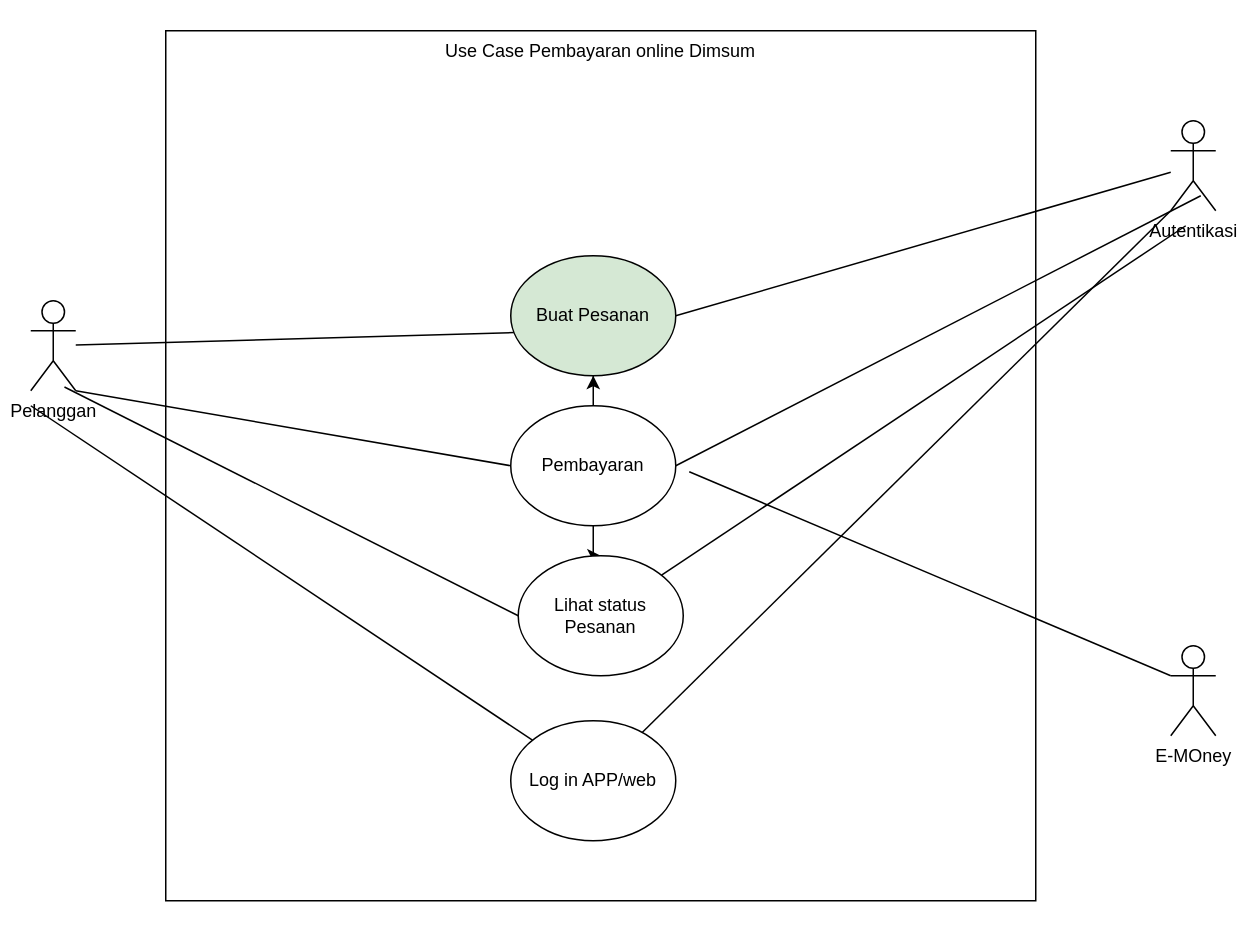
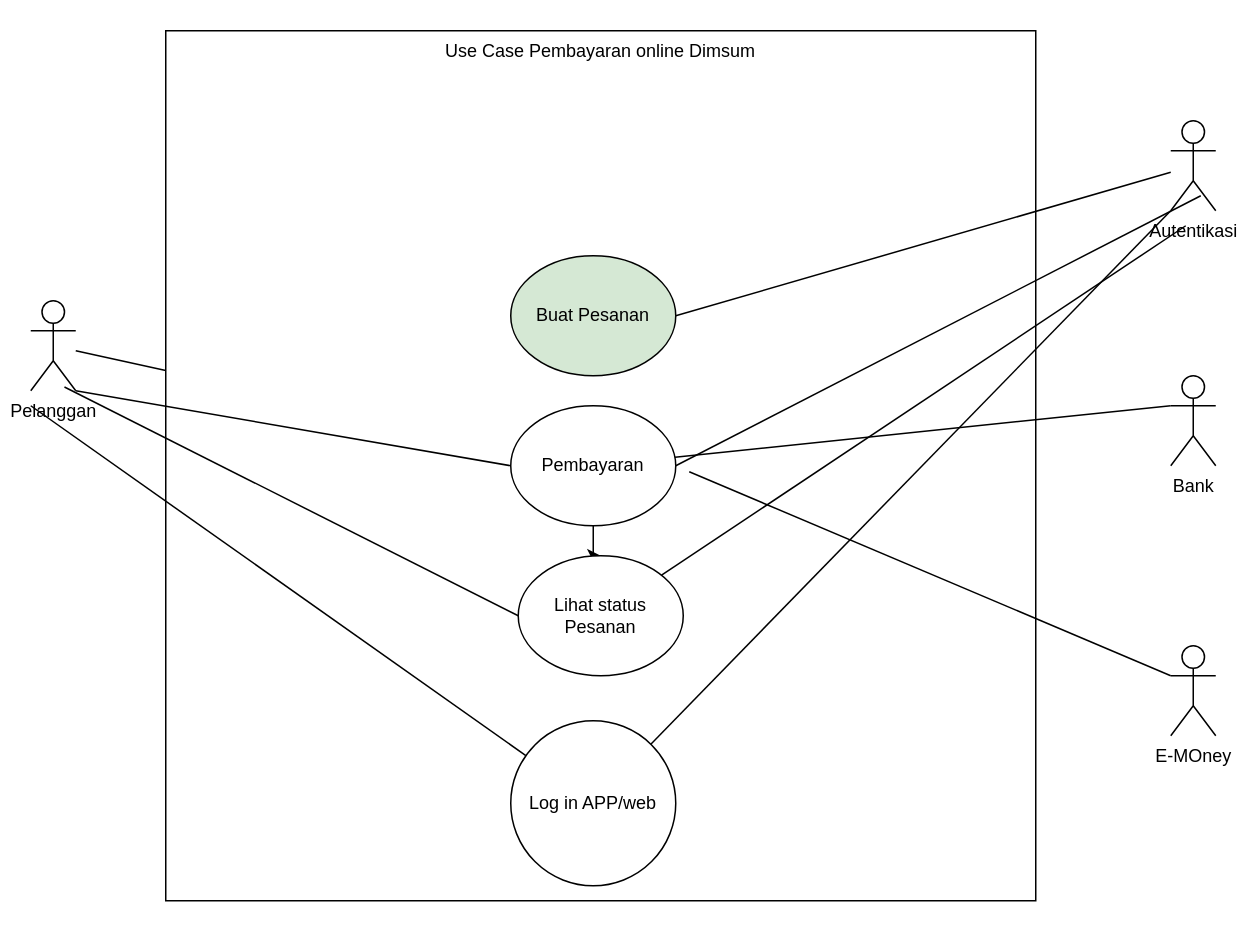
(295, 339) -> (121, 361)
(593, 386) -> none
none -> (1020, 421)
none -> (1193, 421)
(593, 781) -> (593, 803)
